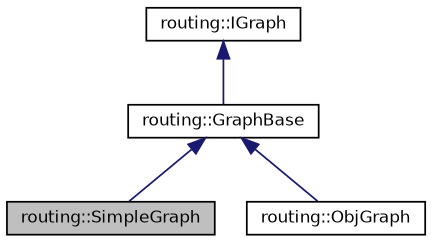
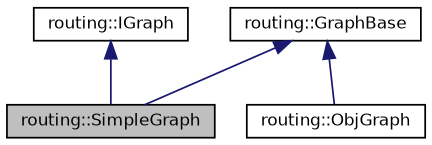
(223, 82) -> (111, 82)
